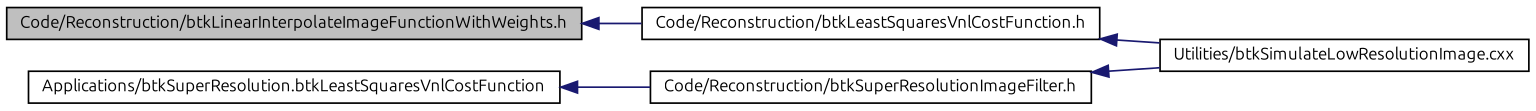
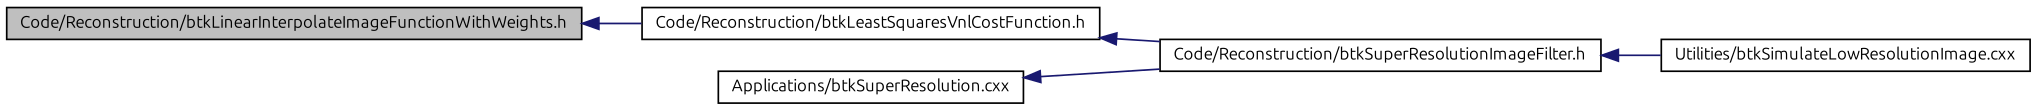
(1138, 41) -> (1138, 40)
(294, 87) -> (871, 87)
